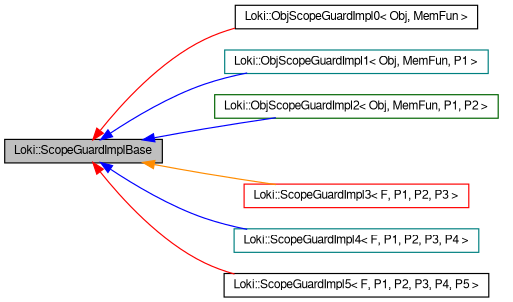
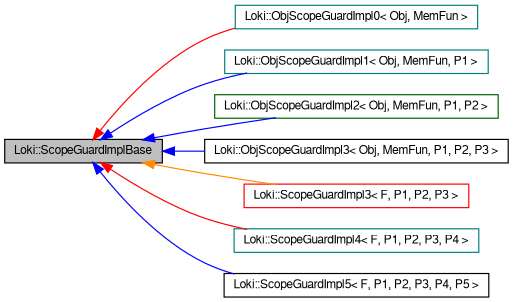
(356, 17) -> (356, 17)
none -> (356, 151)
(176, 206) -> (176, 206)
(160, 233) -> (160, 233)
